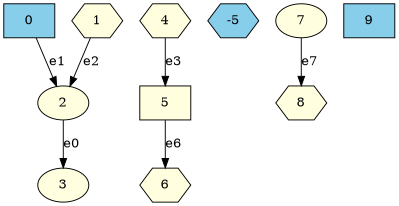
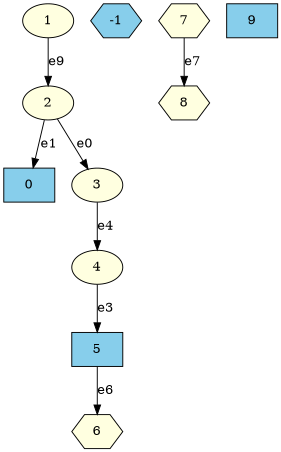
(97, 21) -> (48, 21)
(165, 21) -> (97, 267)
(233, 21) -> (116, 21)
(301, 21) -> (184, 21)
(45, 58) -> (40, 139)
(92, 62) -> (57, 62)
(165, 103) -> (97, 349)
none -> (97, 221)
